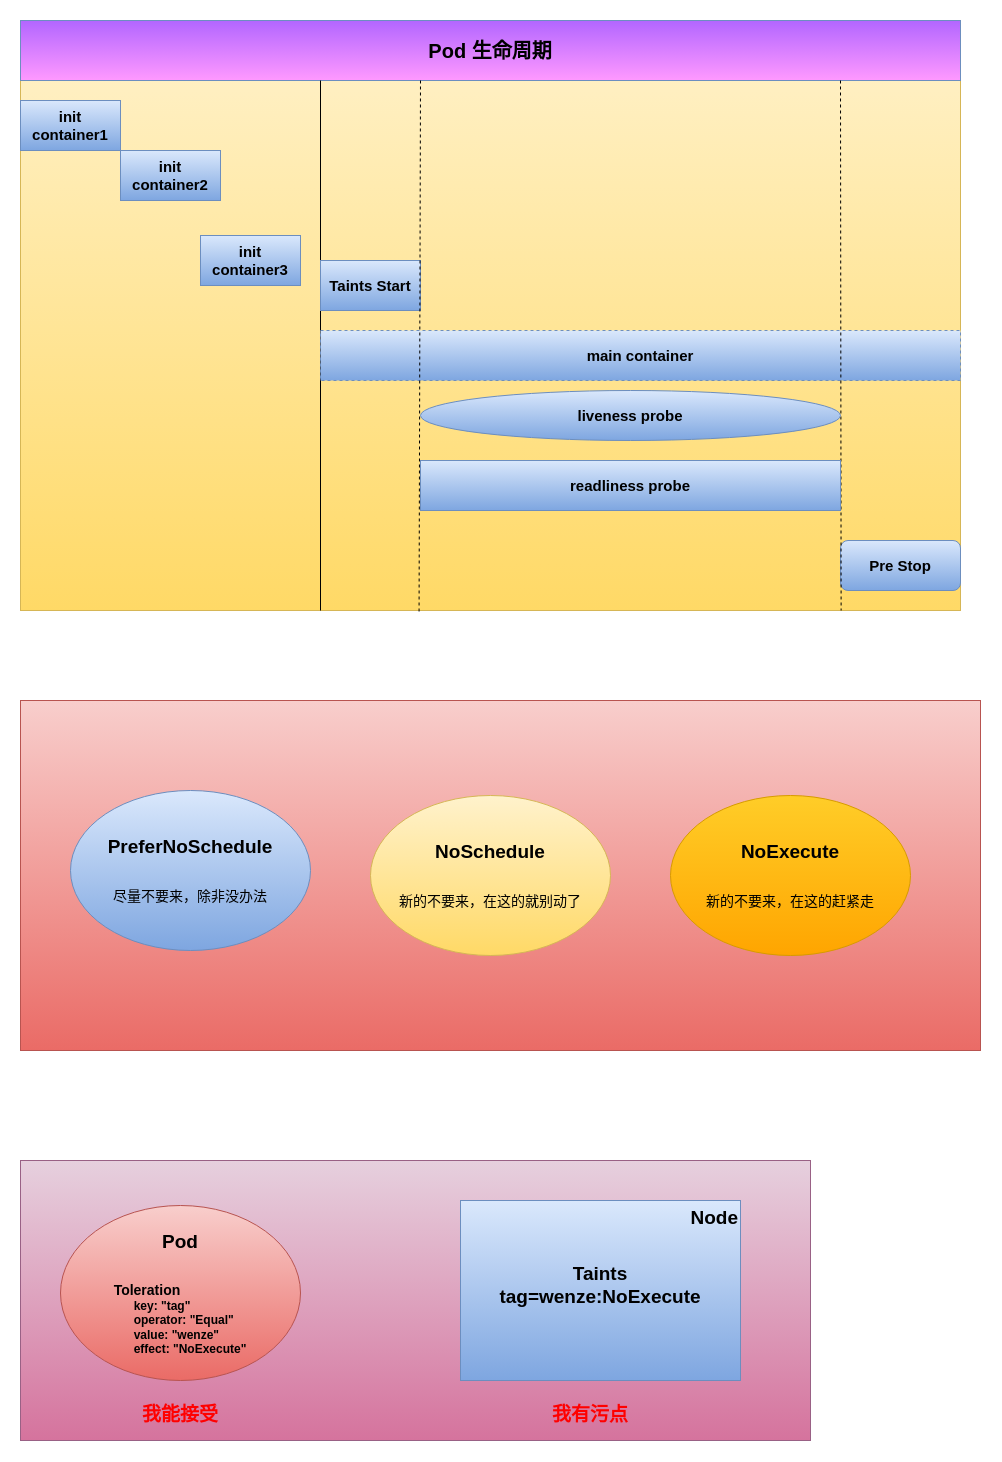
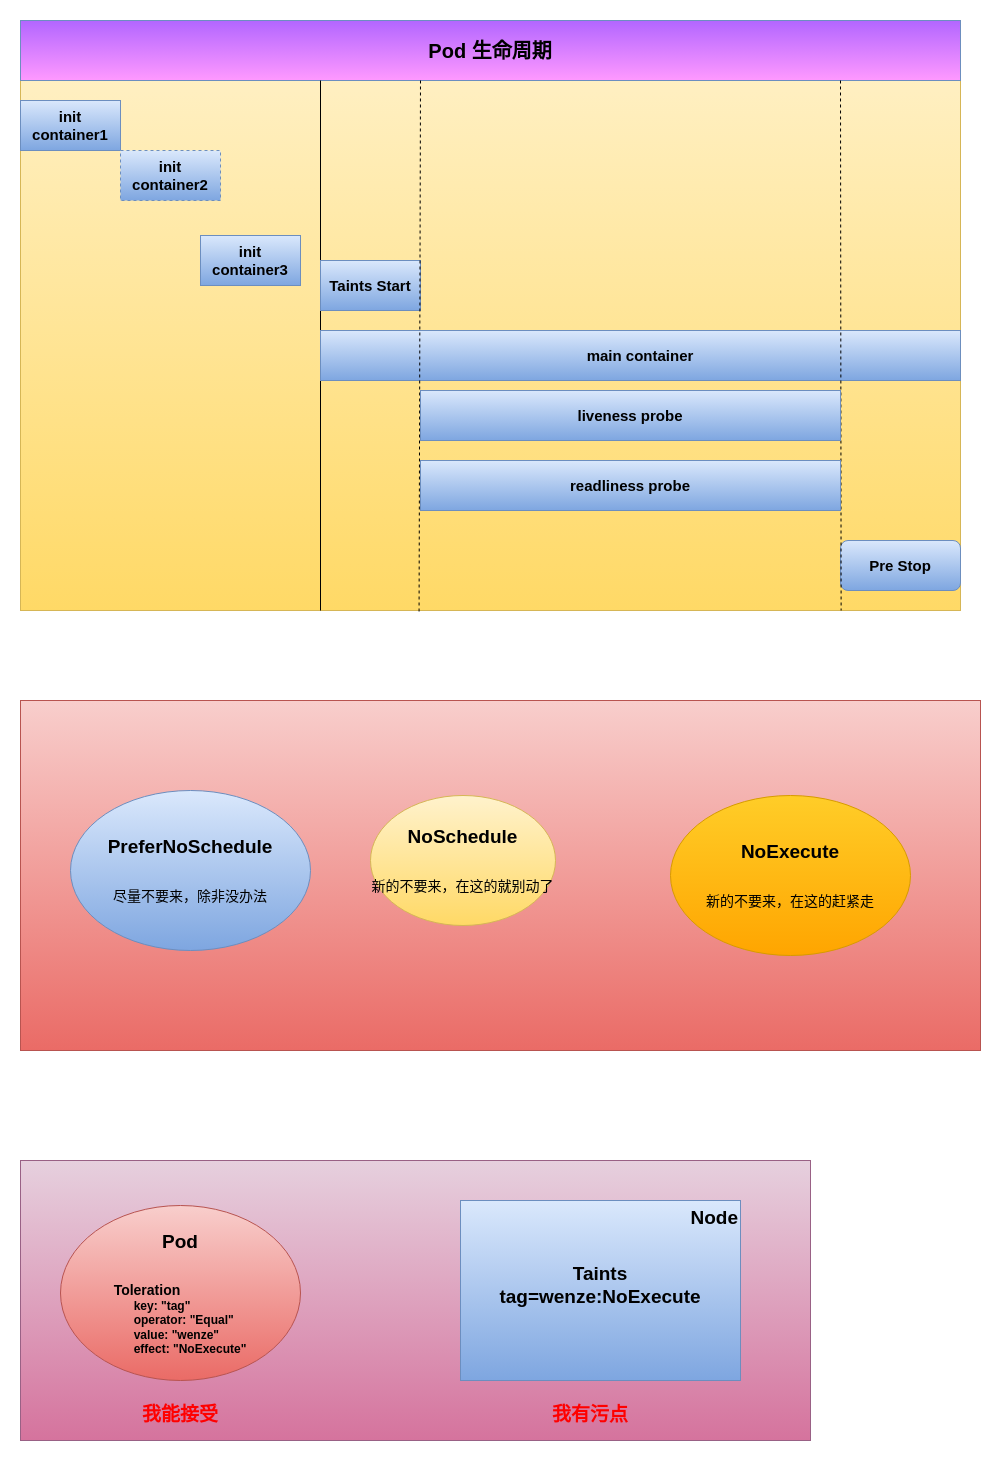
(171, 176) -> (171, 176)
(641, 356) -> (641, 356)
(631, 416) -> (631, 416)
(491, 876) -> (463, 861)
